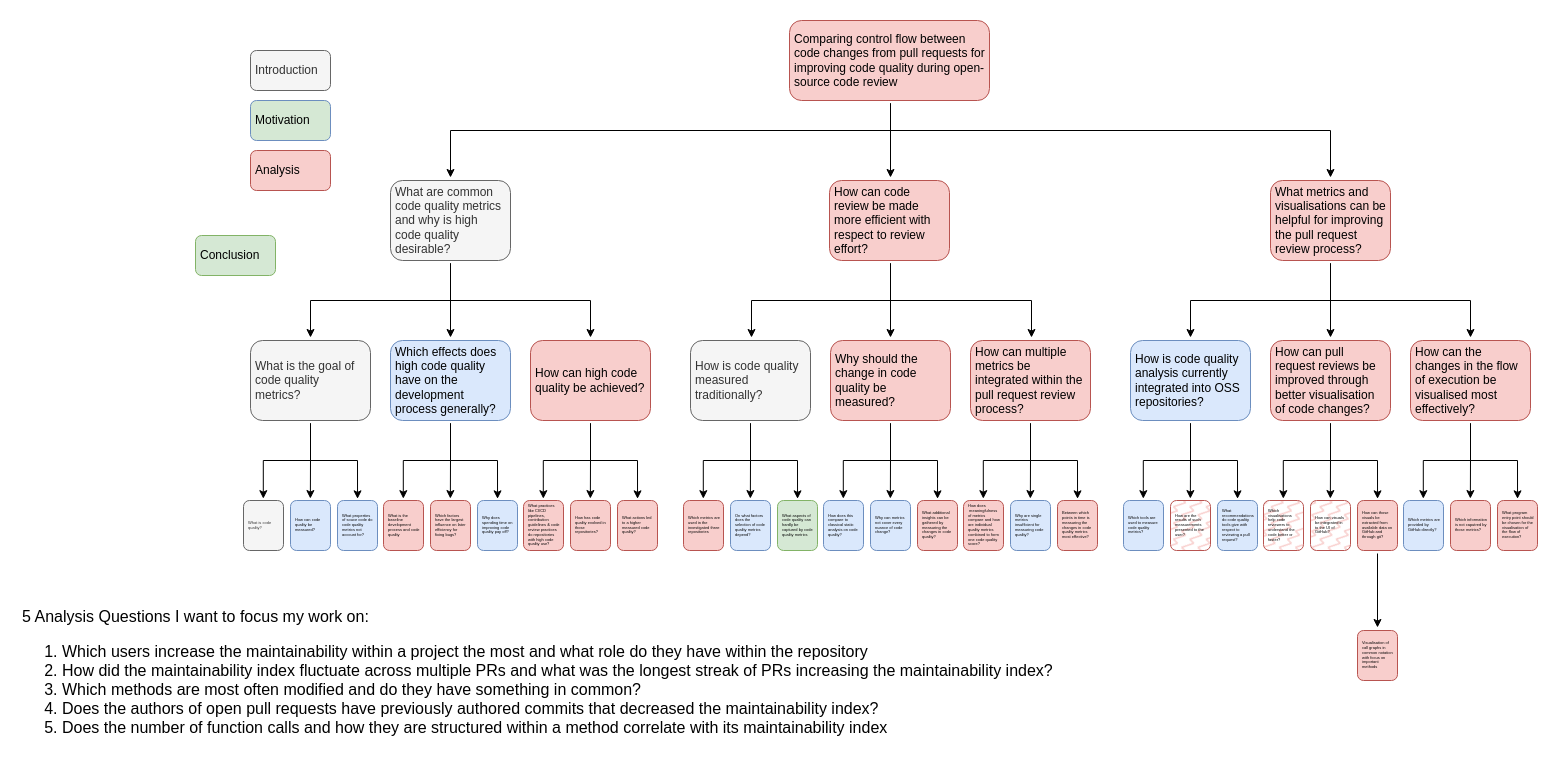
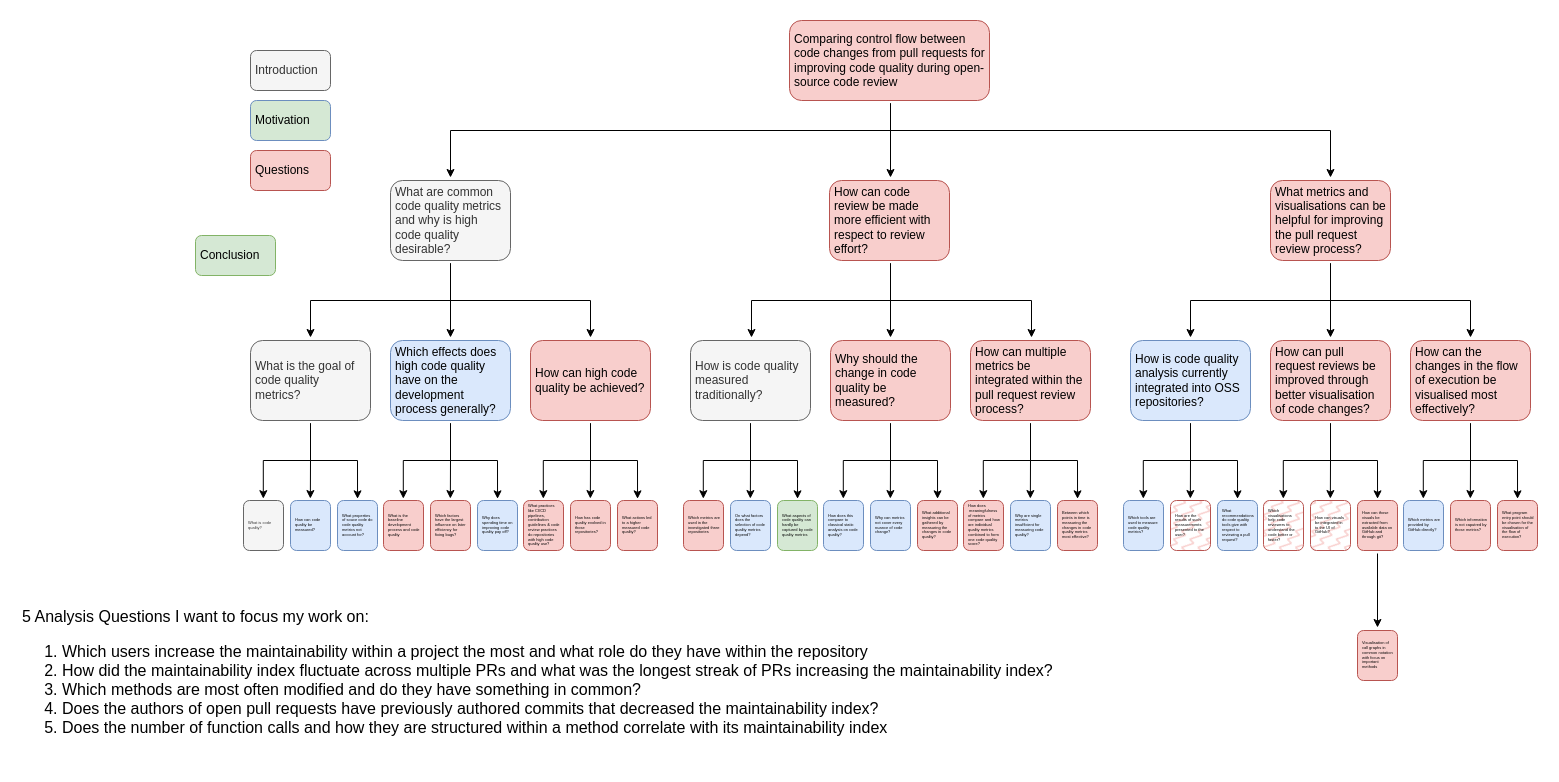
(279, 171) -> (284, 171)
